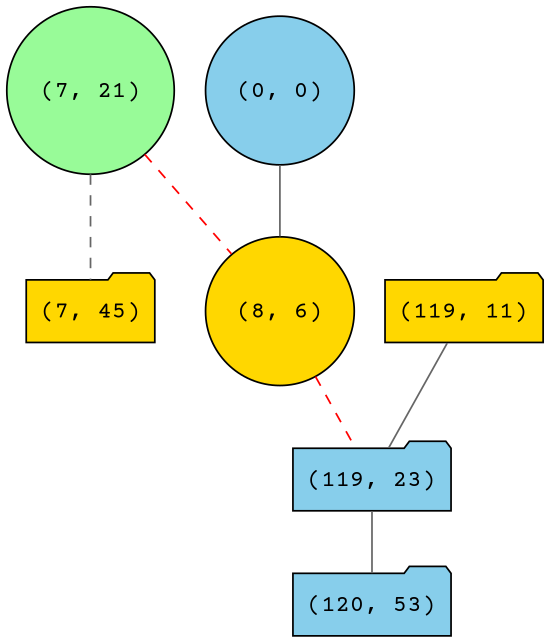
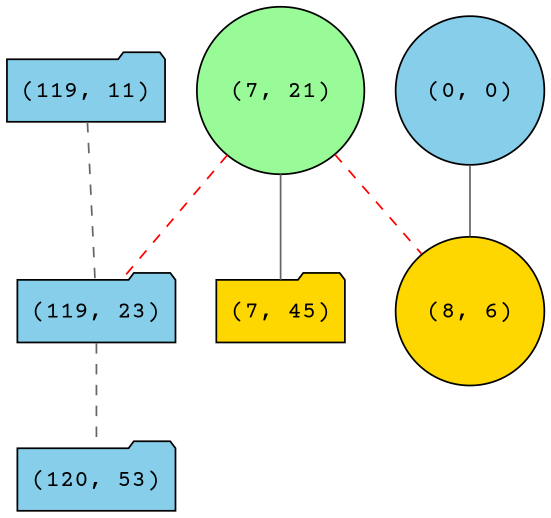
(91, 227) -> (281, 227)
(464, 311) -> (86, 91)
(418, 395) -> (91, 201)
(335, 412) -> (174, 217)
(372, 542) -> (96, 395)
